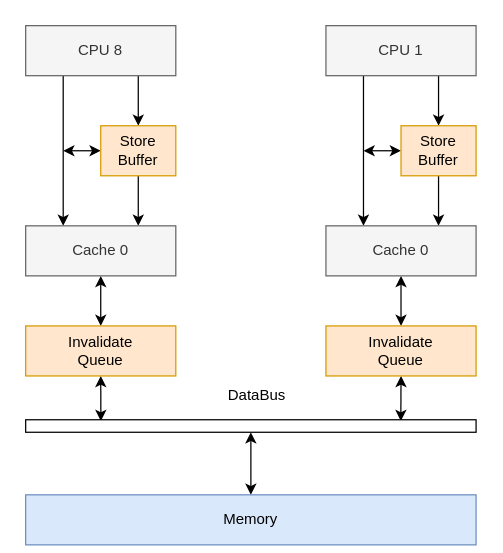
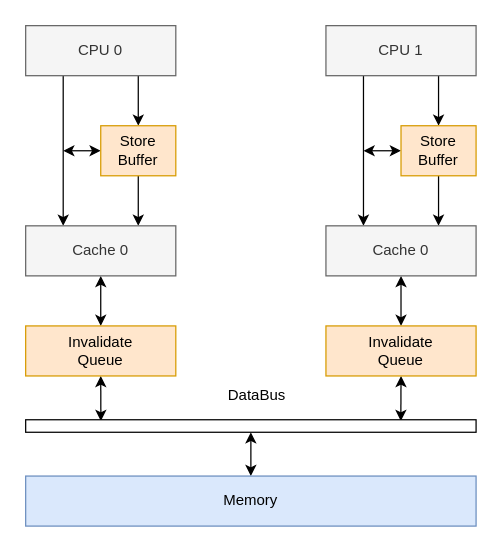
(101, 51) -> (101, 51)
(251, 519) -> (251, 501)
